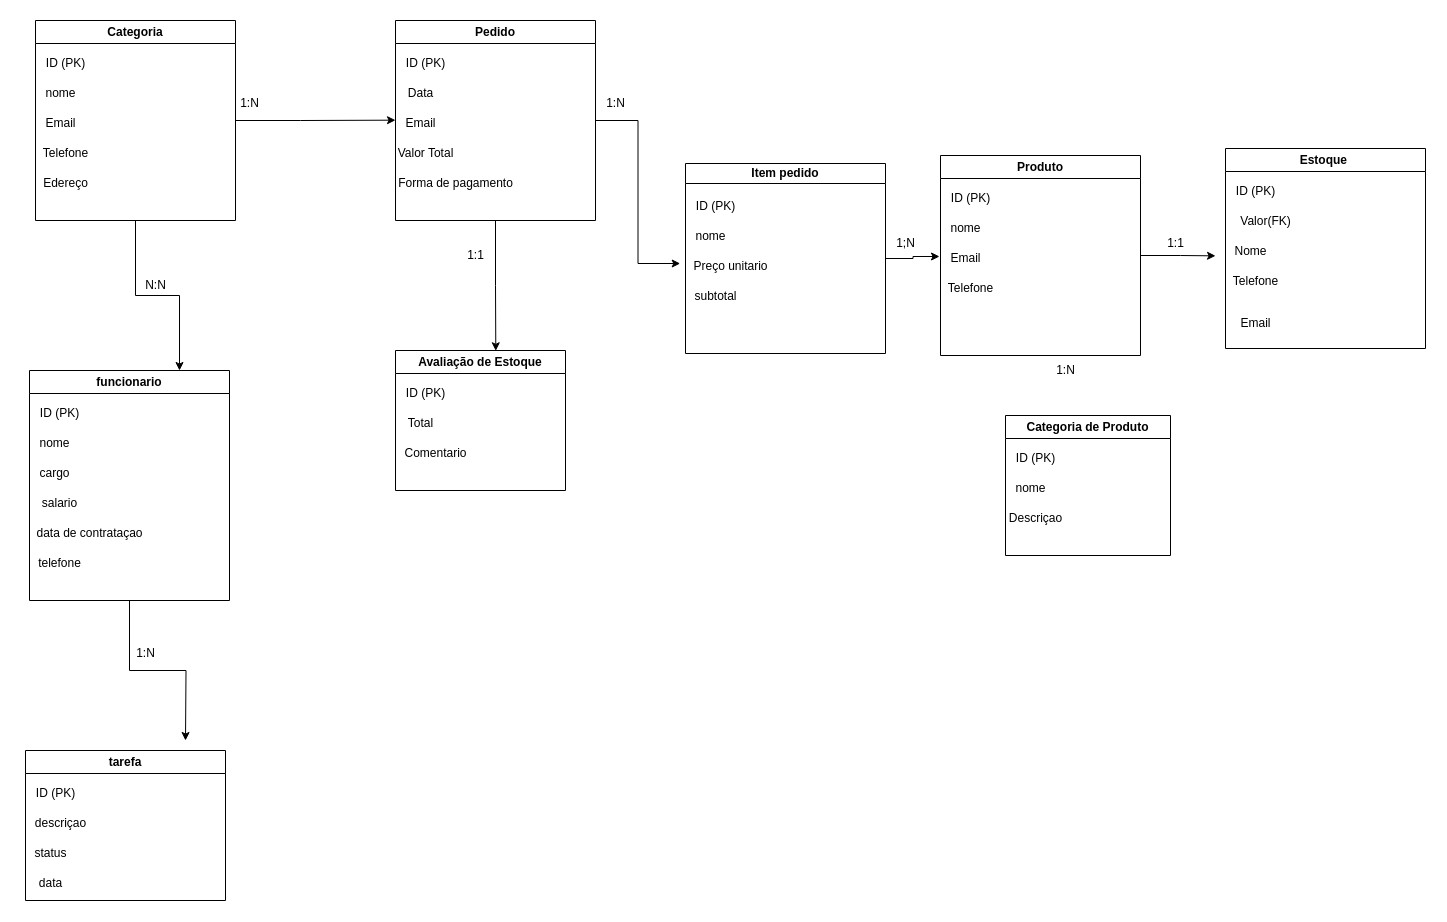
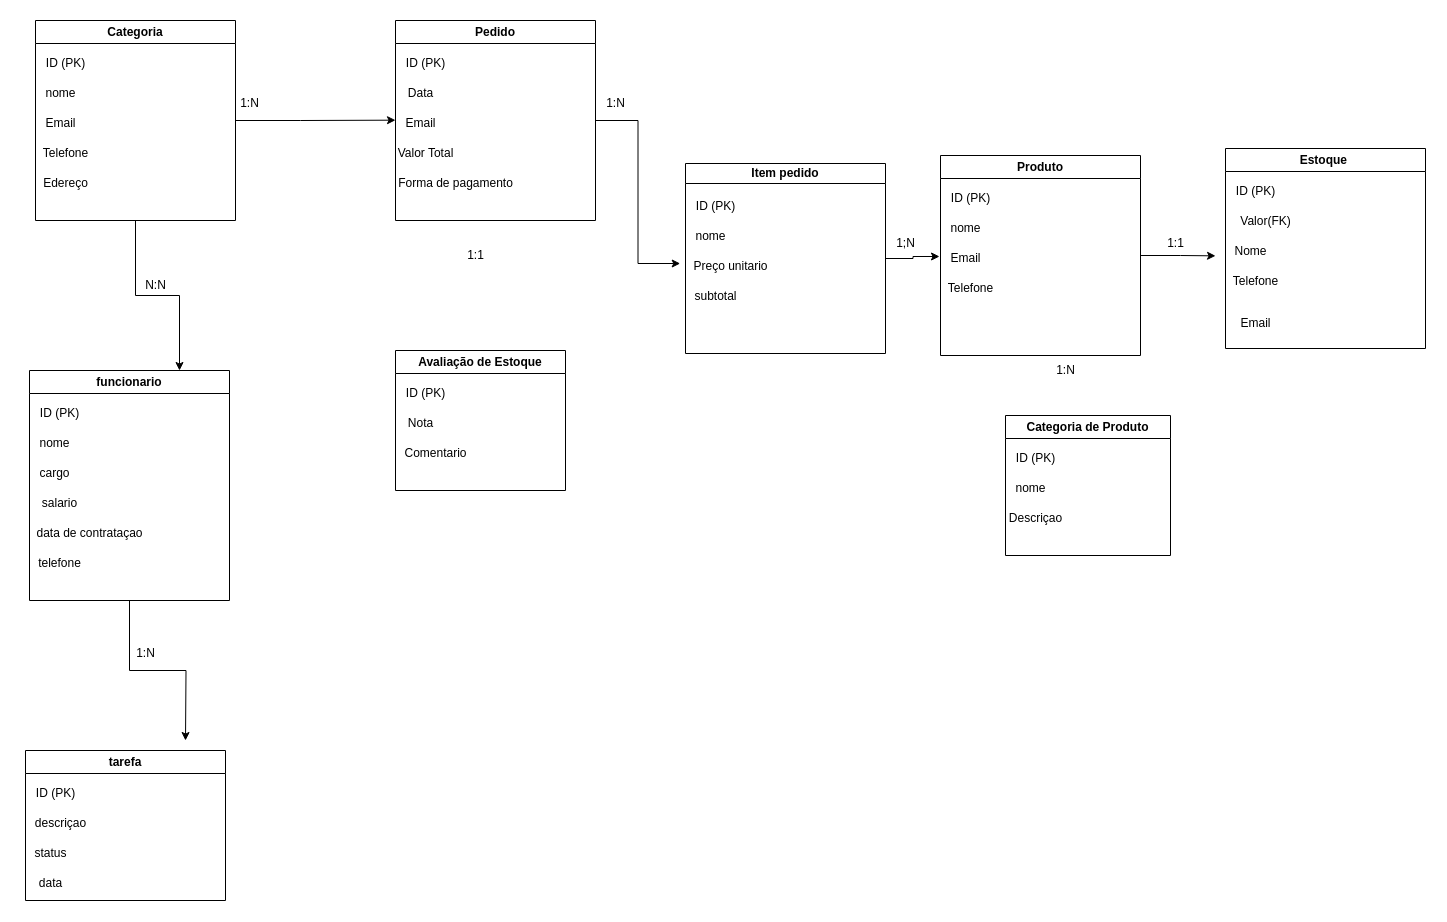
(496, 283) -> none
(421, 424) -> (421, 424)
